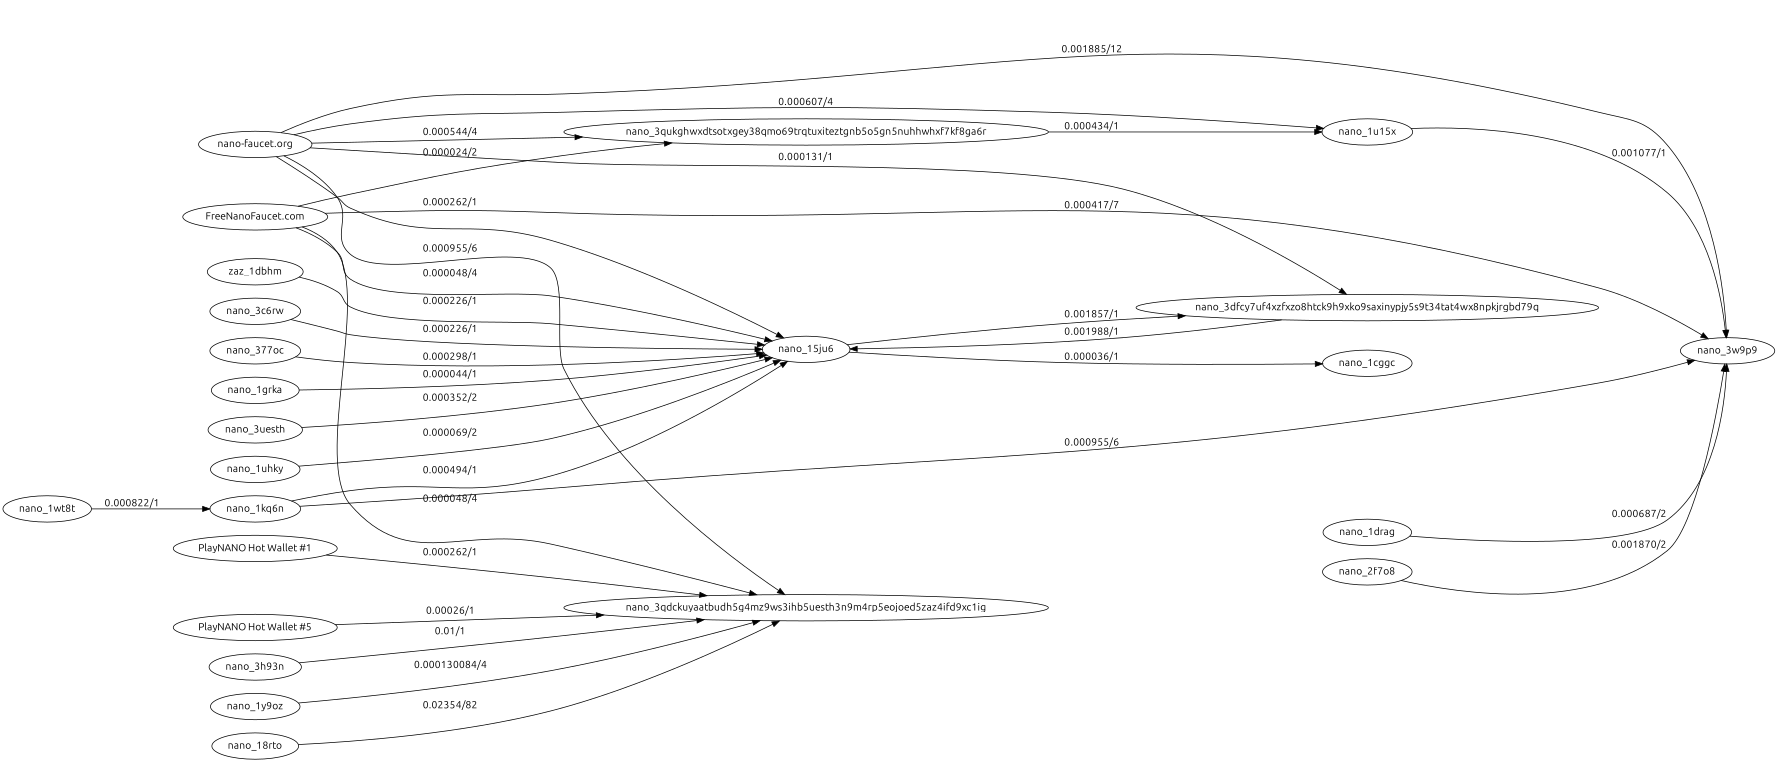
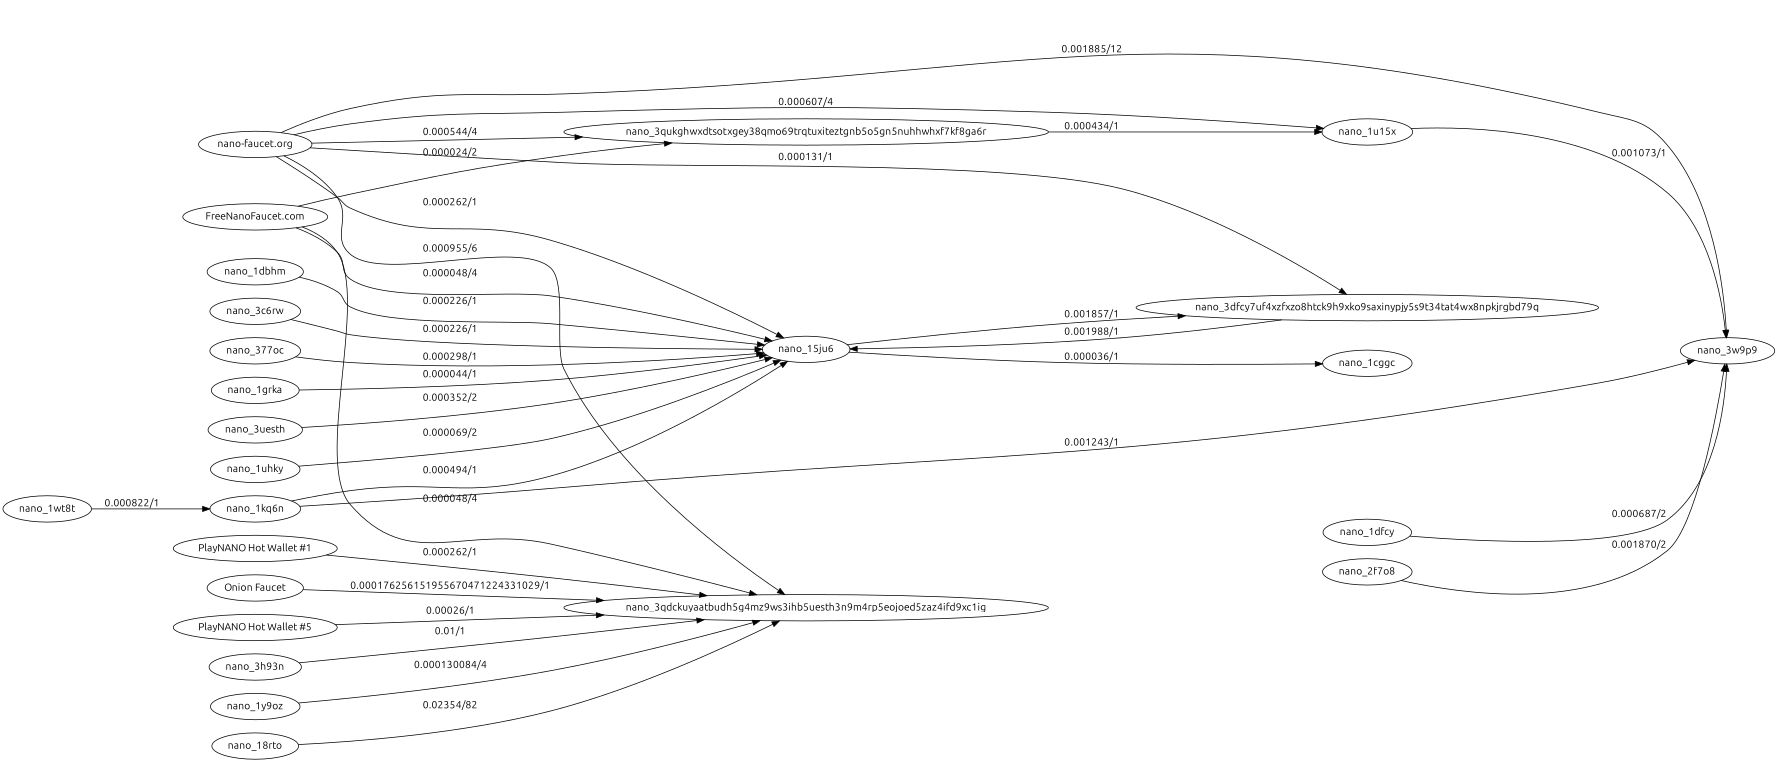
(1640, 154) -> (1640, 154)
(1022, 211) -> none
(255, 272) -> (255, 272)
(1092, 443) -> (1092, 443)
(1367, 532) -> (1367, 532)
none -> (255, 588)
